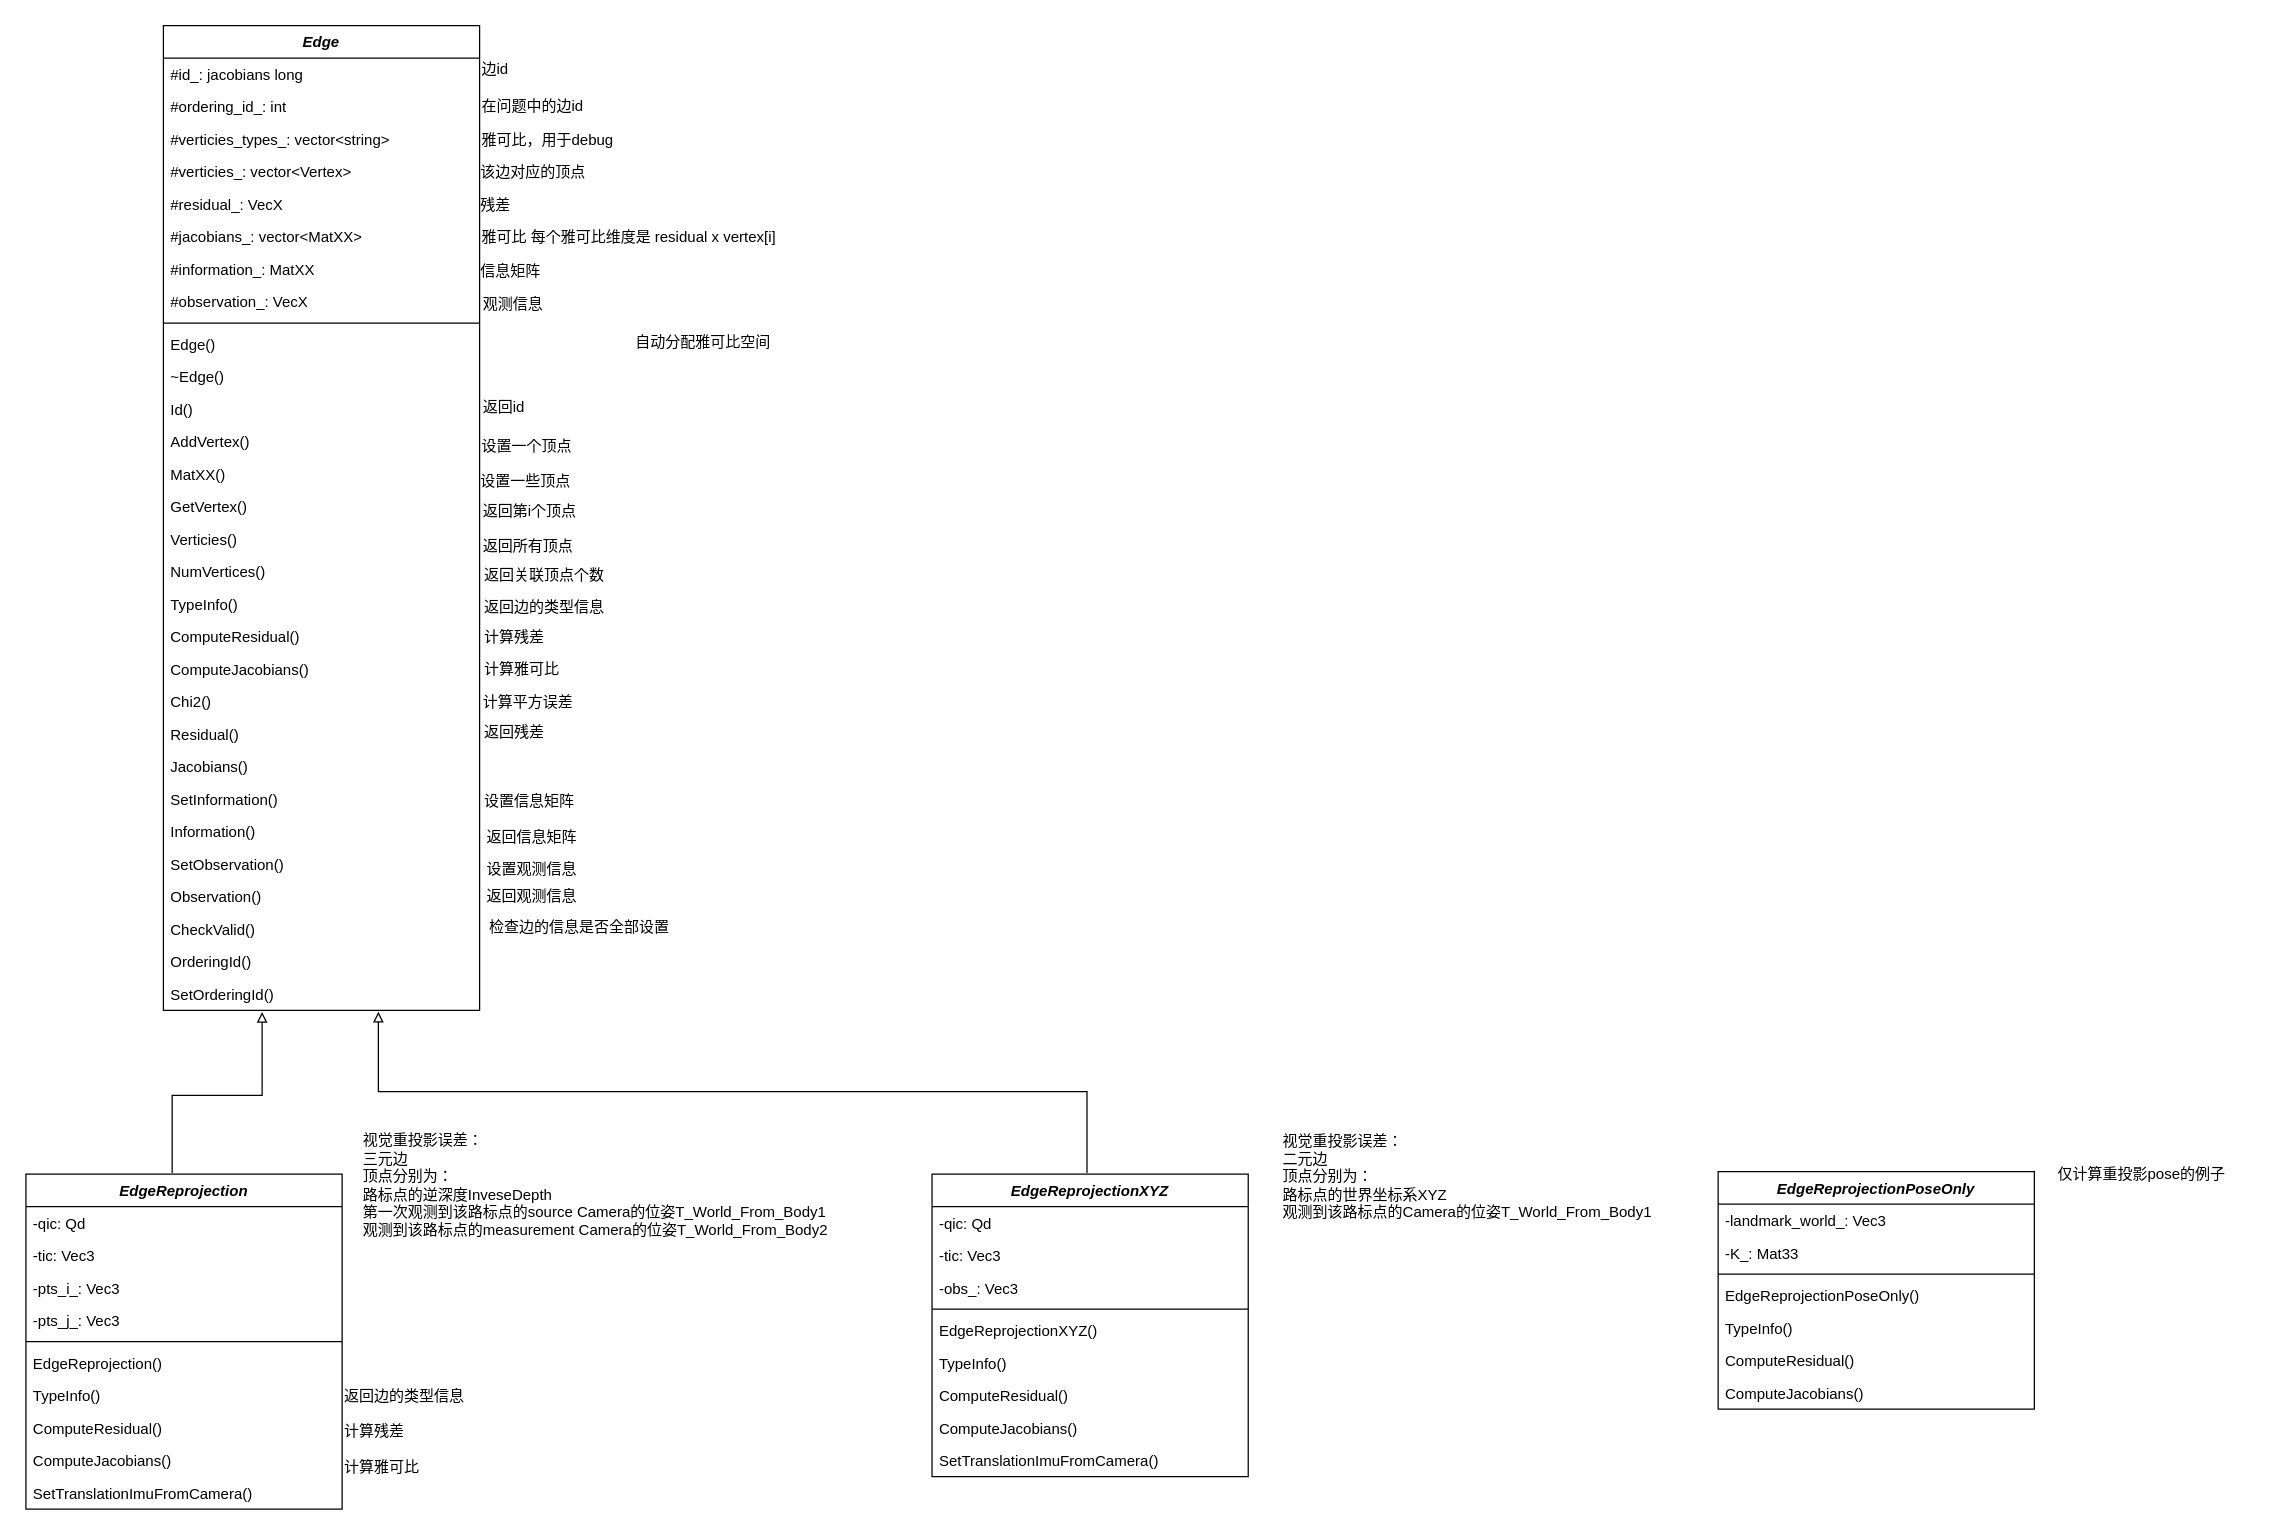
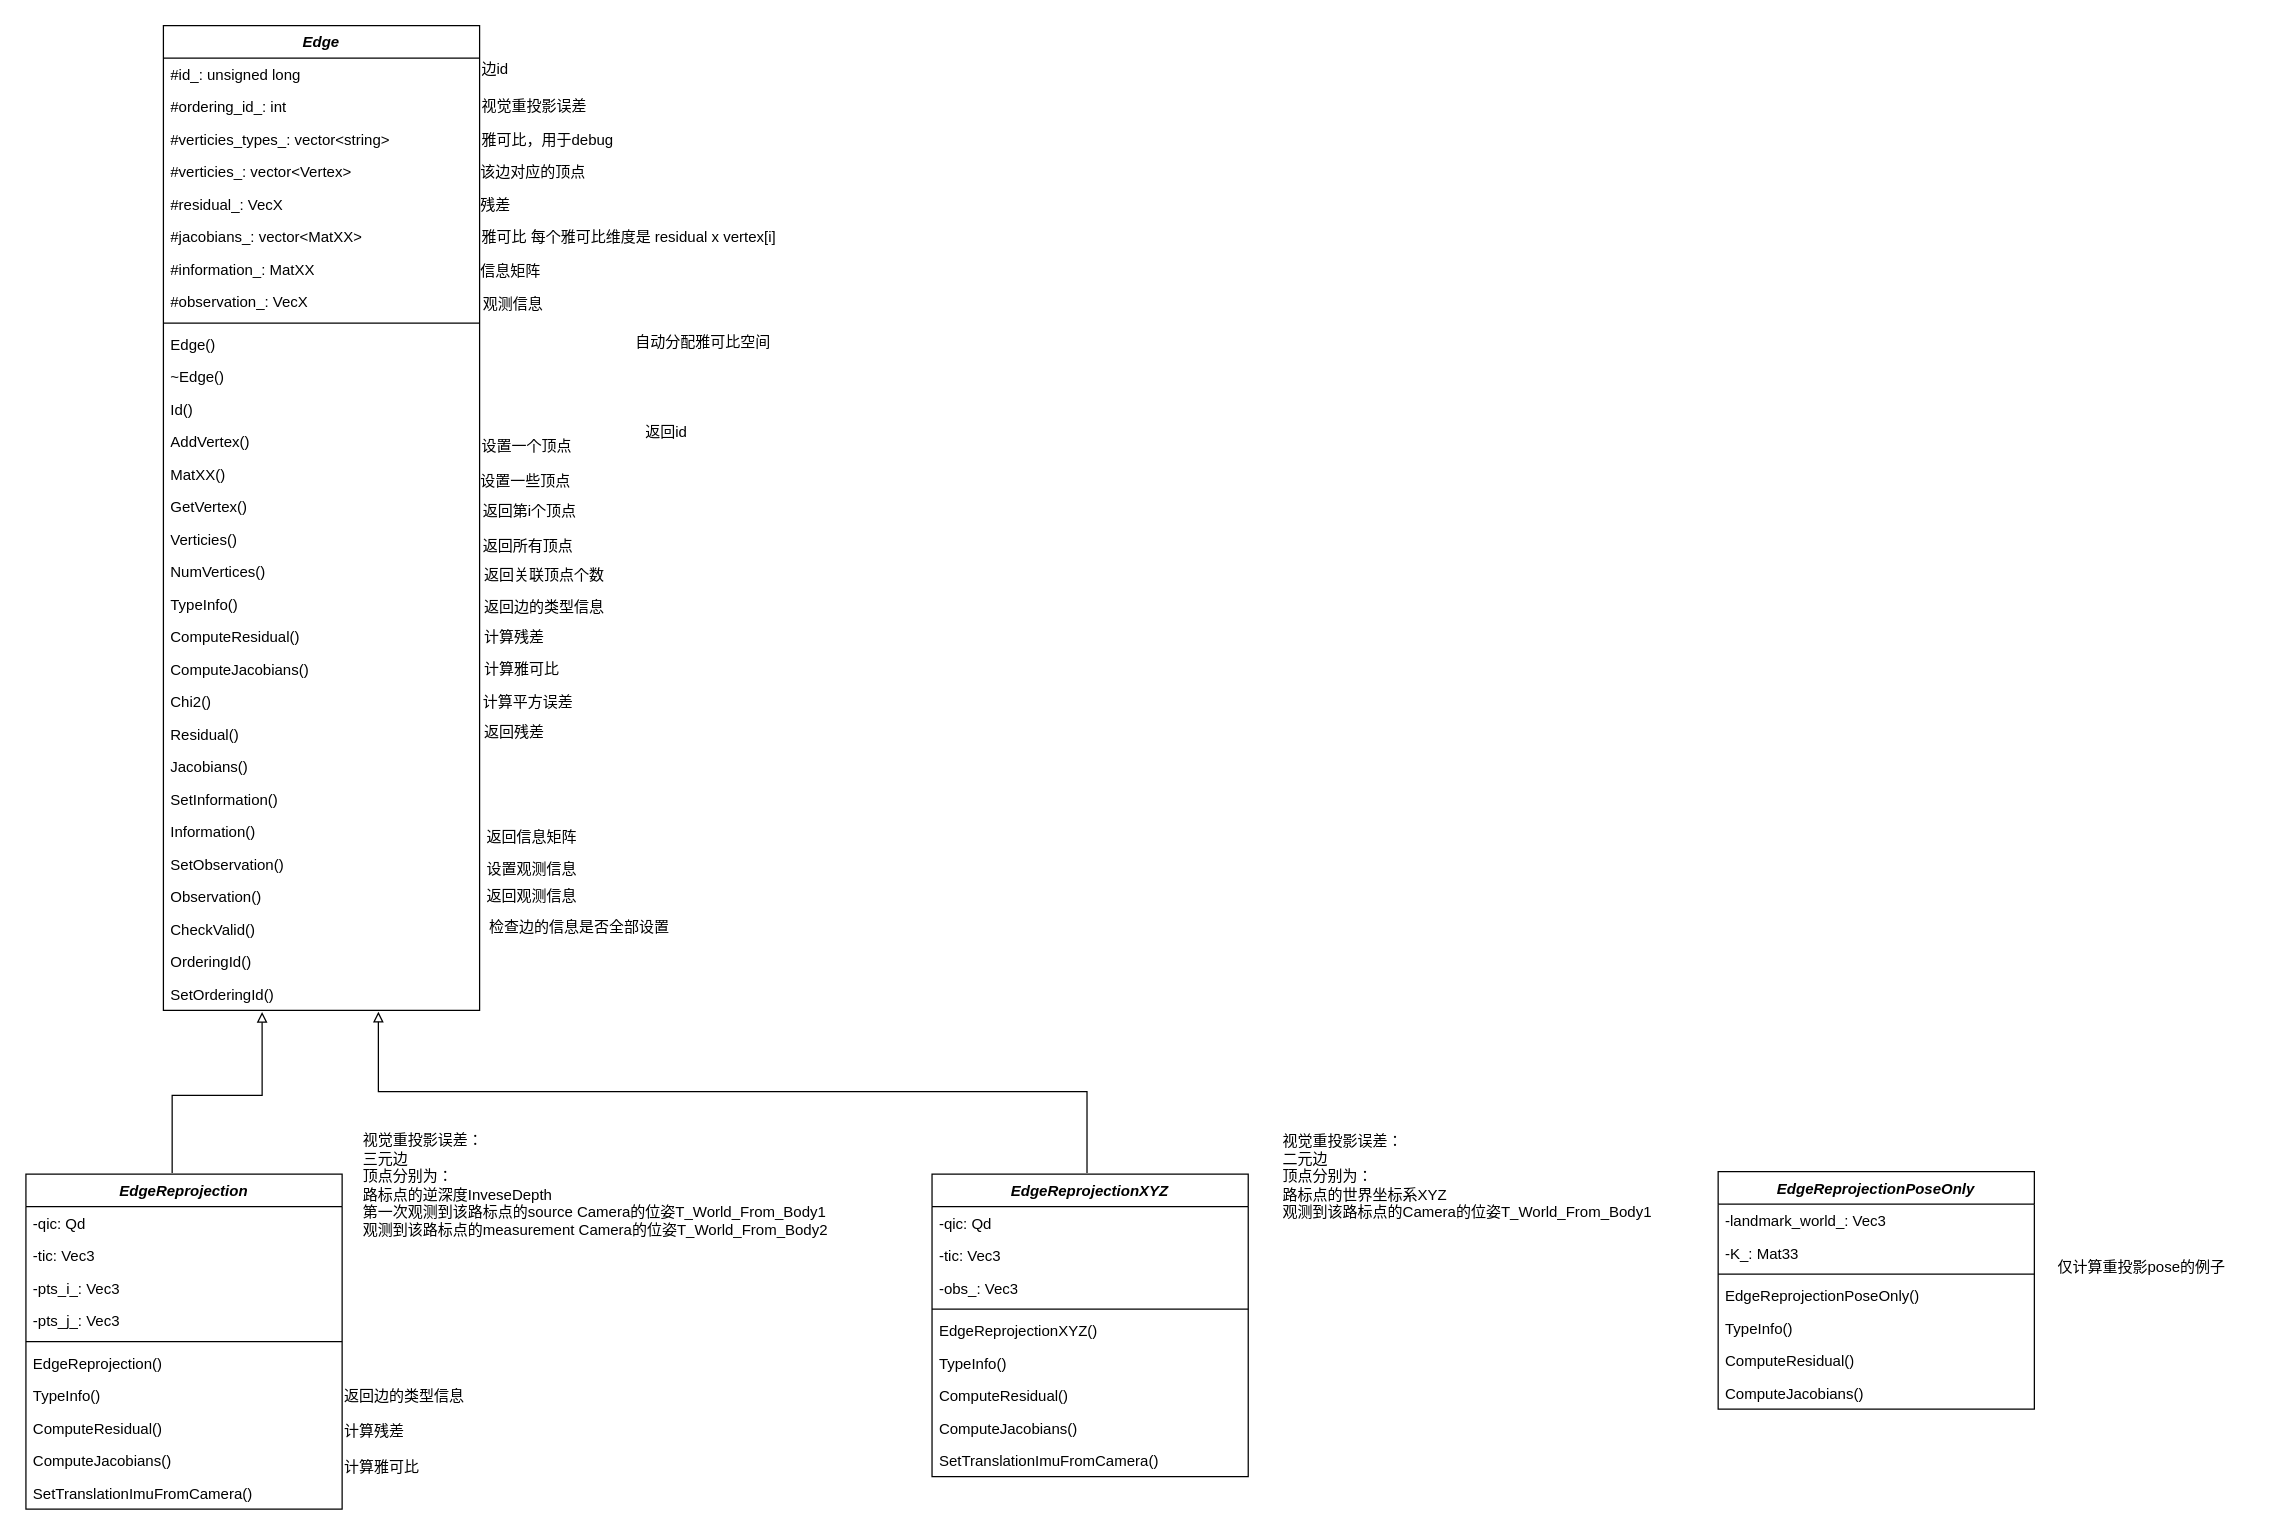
(243, 76) -> (239, 76)
(533, 107) -> (534, 107)
(513, 408) -> (676, 433)
(539, 801) -> none
(2151, 1174) -> (2151, 1268)
